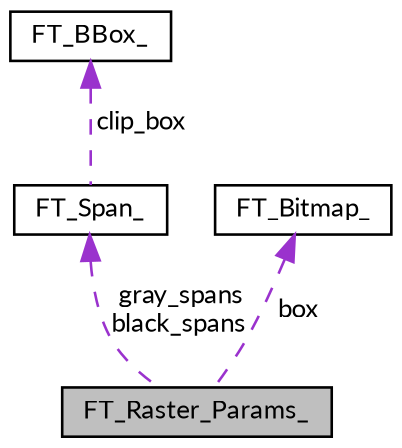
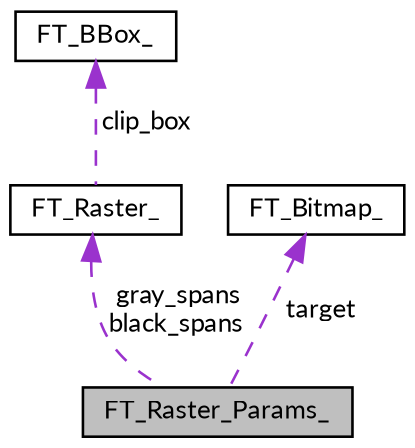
(91, 210) -> (96, 210)
(297, 311) -> (319, 311)
